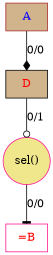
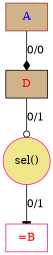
(36, 204) -> (36, 204)
